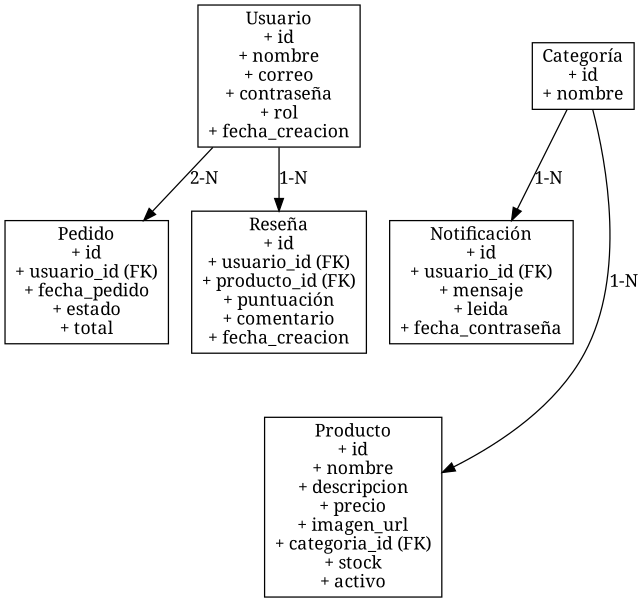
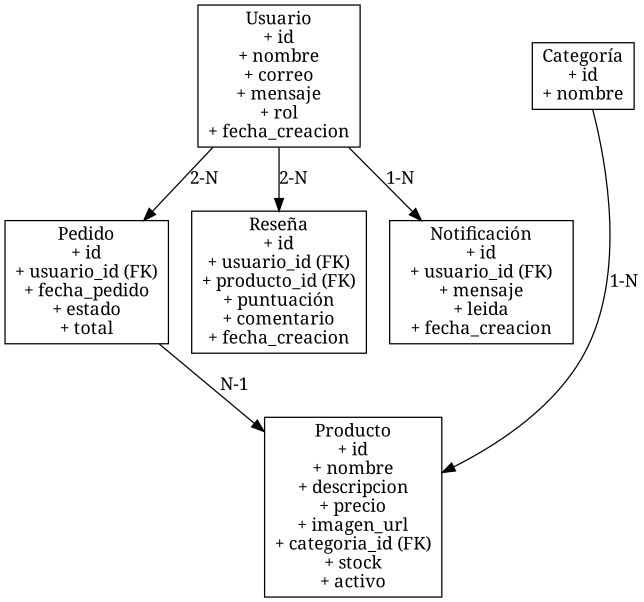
(279, 94) -> (279, 94)
(542, 159) -> (380, 179)
(293, 179) -> (293, 179)
(481, 329) -> (481, 329)
none -> (207, 384)
